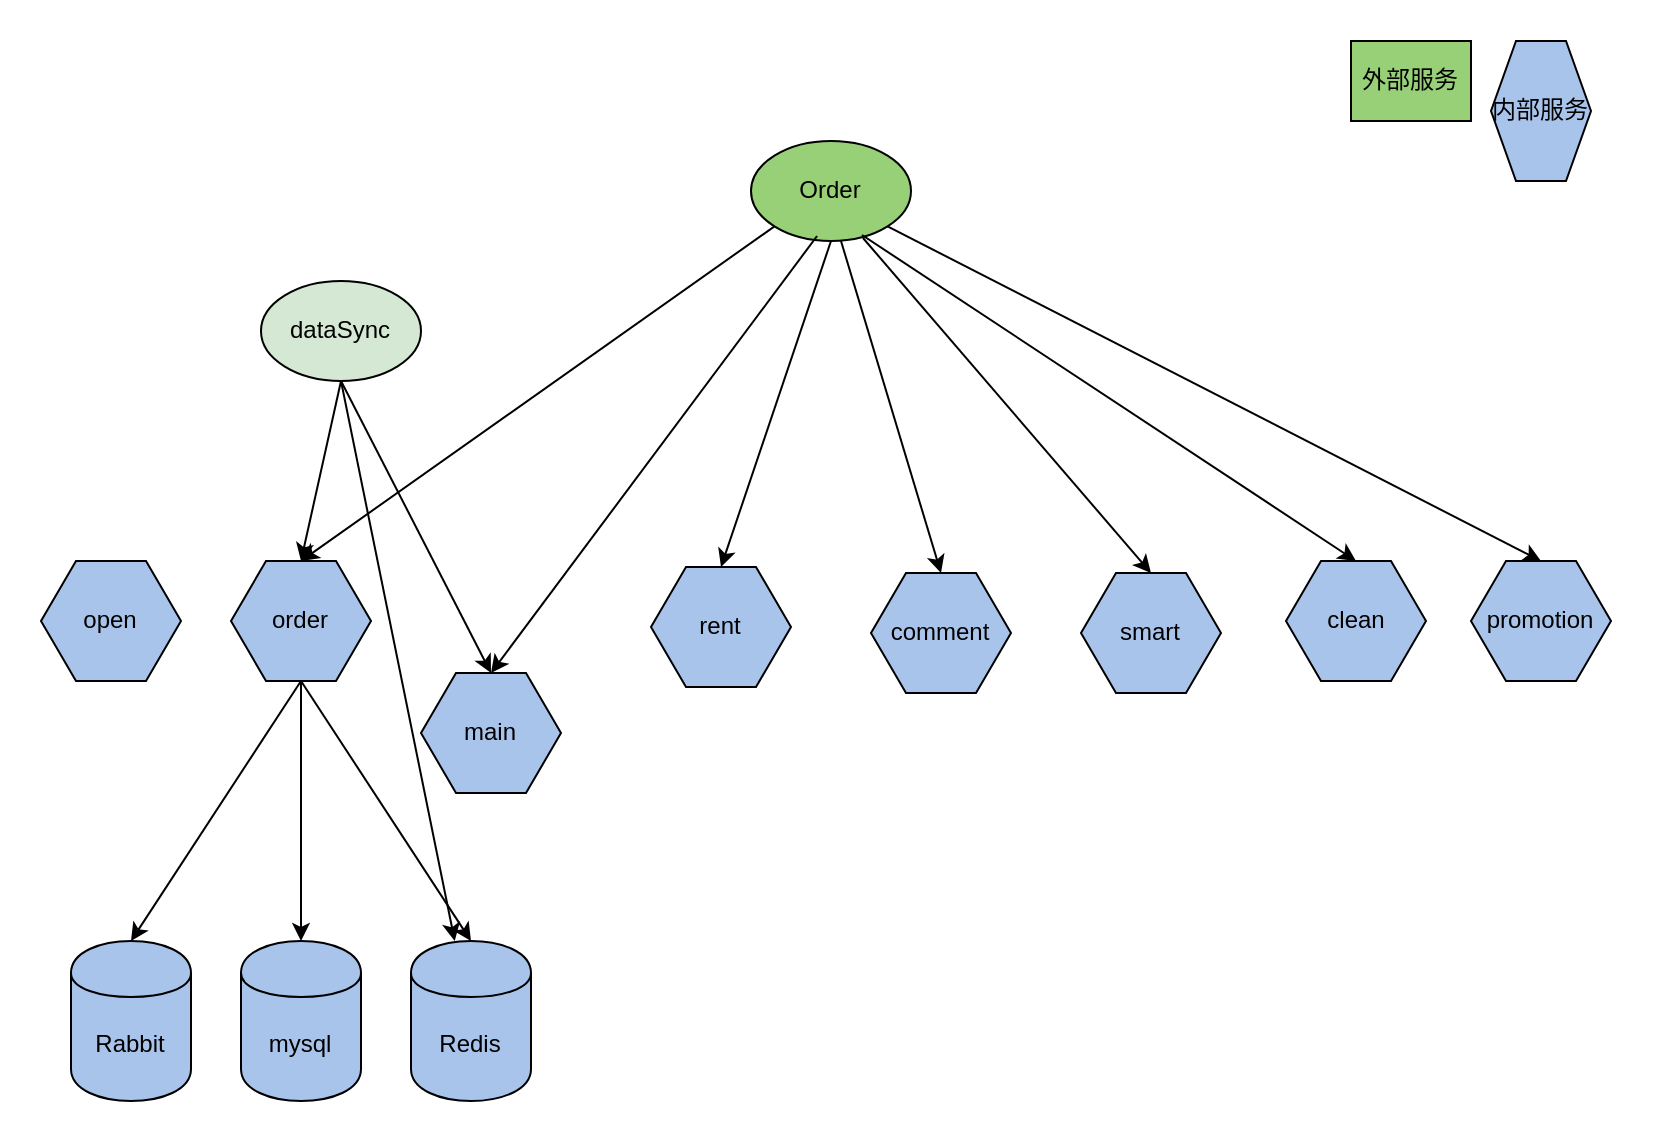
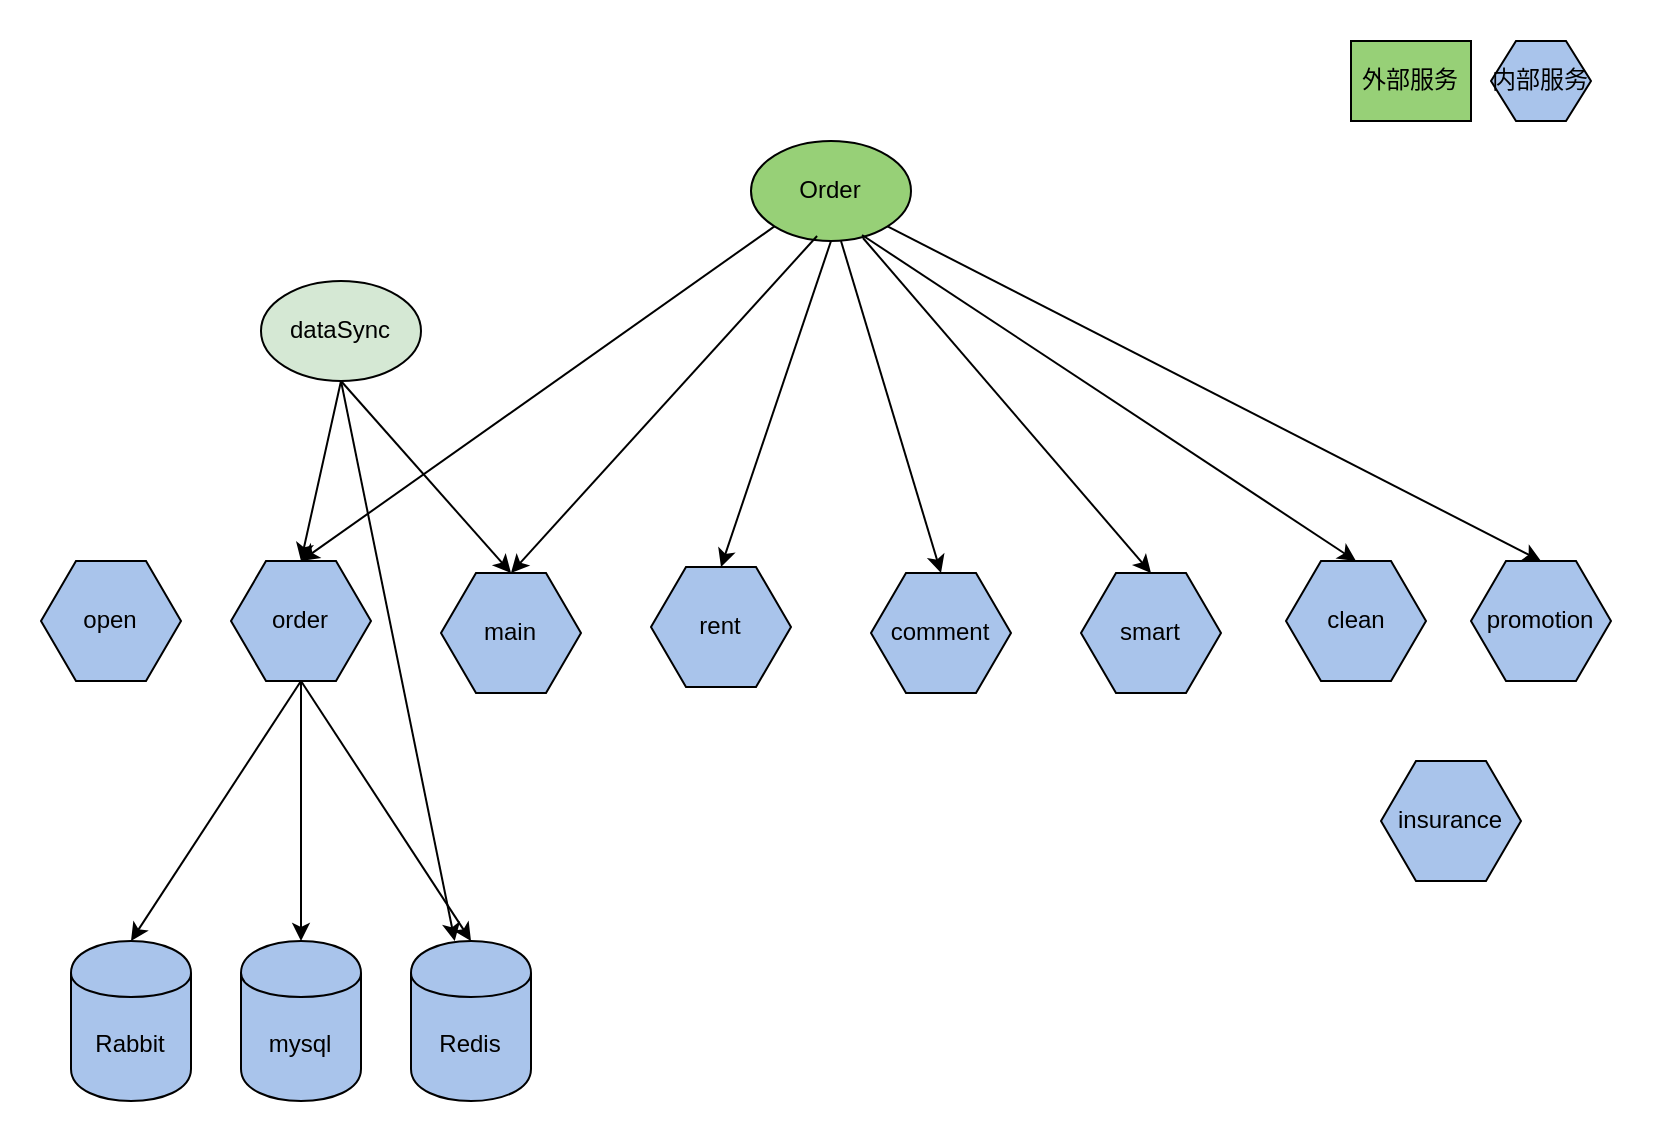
(1541, 111) -> (1541, 81)
(491, 733) -> (511, 633)
none -> (1451, 821)
